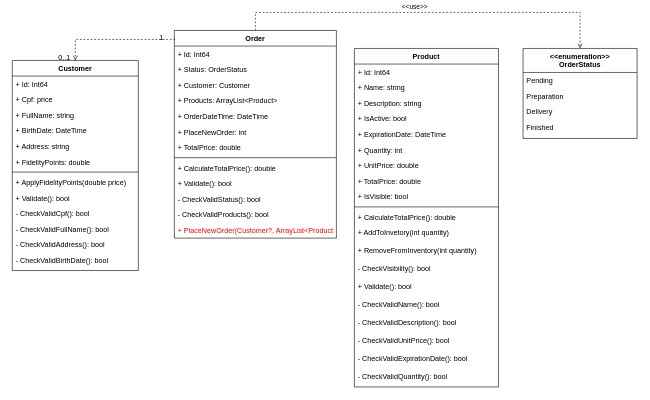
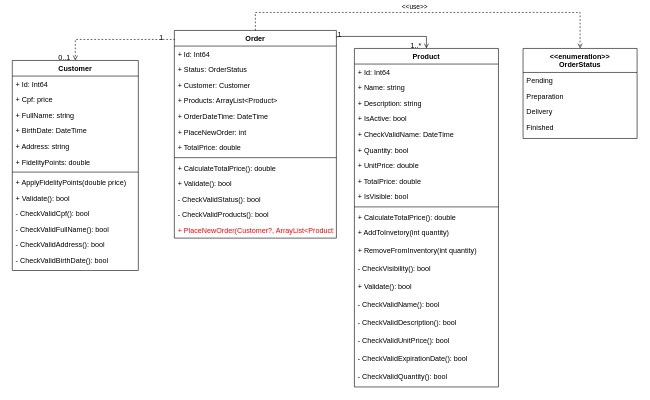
none -> (386, 36)
(404, 134) -> (404, 134)
(383, 150) -> (385, 150)
